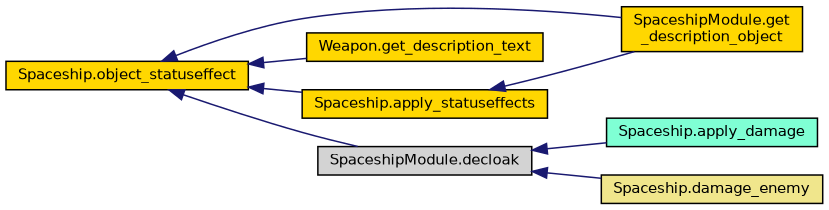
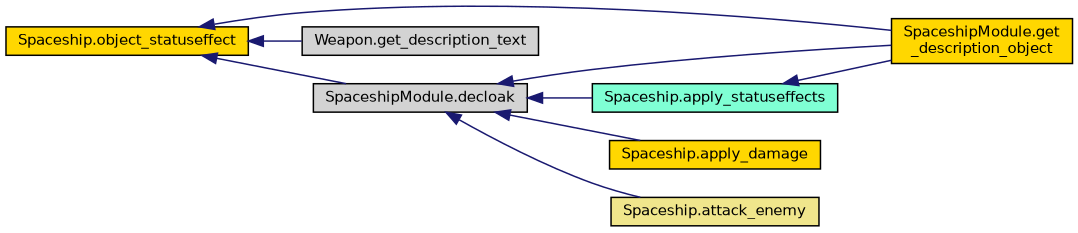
(425, 47) -> (420, 41)
none -> (702, 58)
(283, 90) -> (567, 98)
(425, 104) -> (715, 98)
(712, 132) -> (715, 155)
(712, 189) -> (715, 212)
